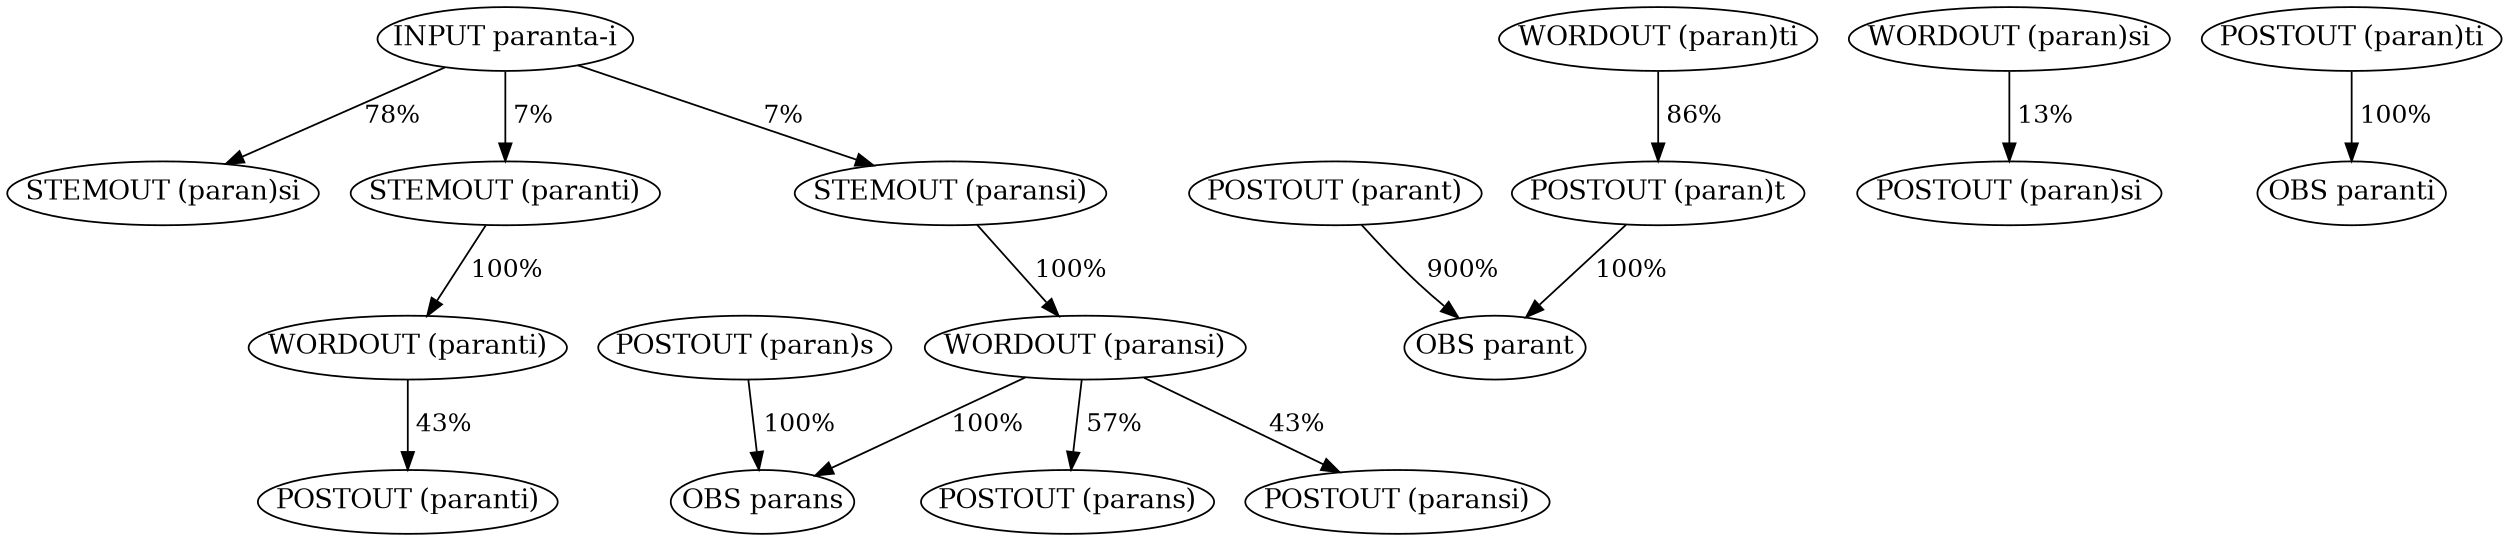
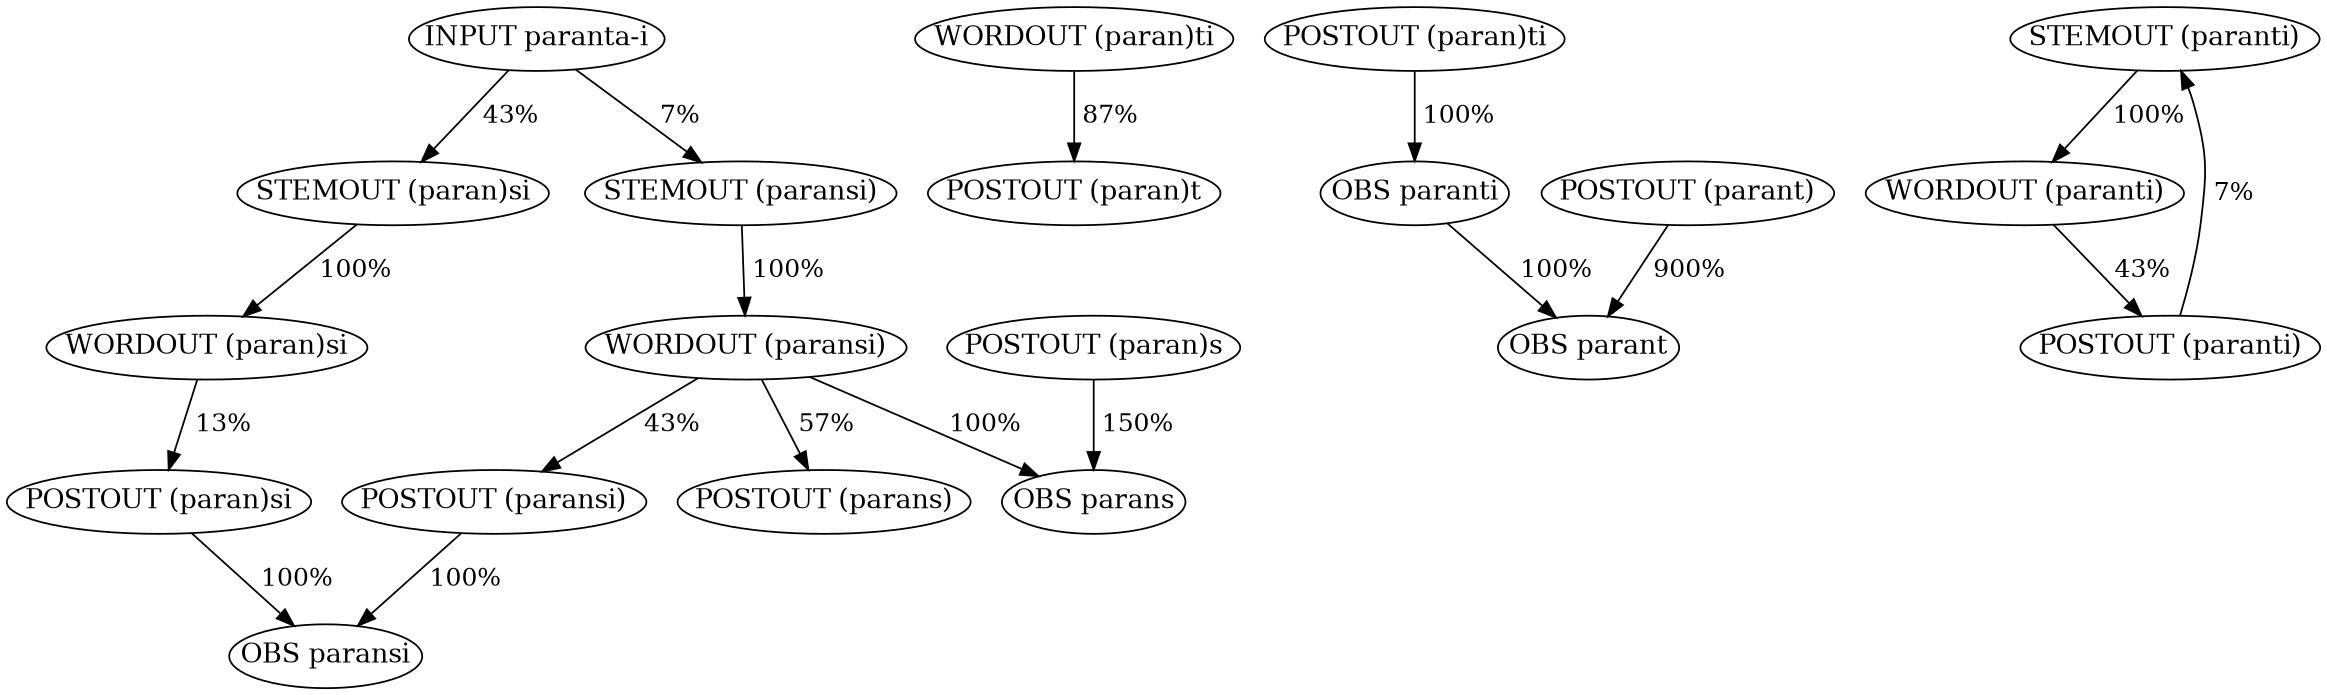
(505, 107) -> (2203, 202)
(389, 116) -> (508, 116)
(1691, 116) -> (1107, 116)
none -> (307, 265)
(1583, 265) -> (1495, 265)
(796, 425) -> (1134, 425)
none -> (326, 656)
